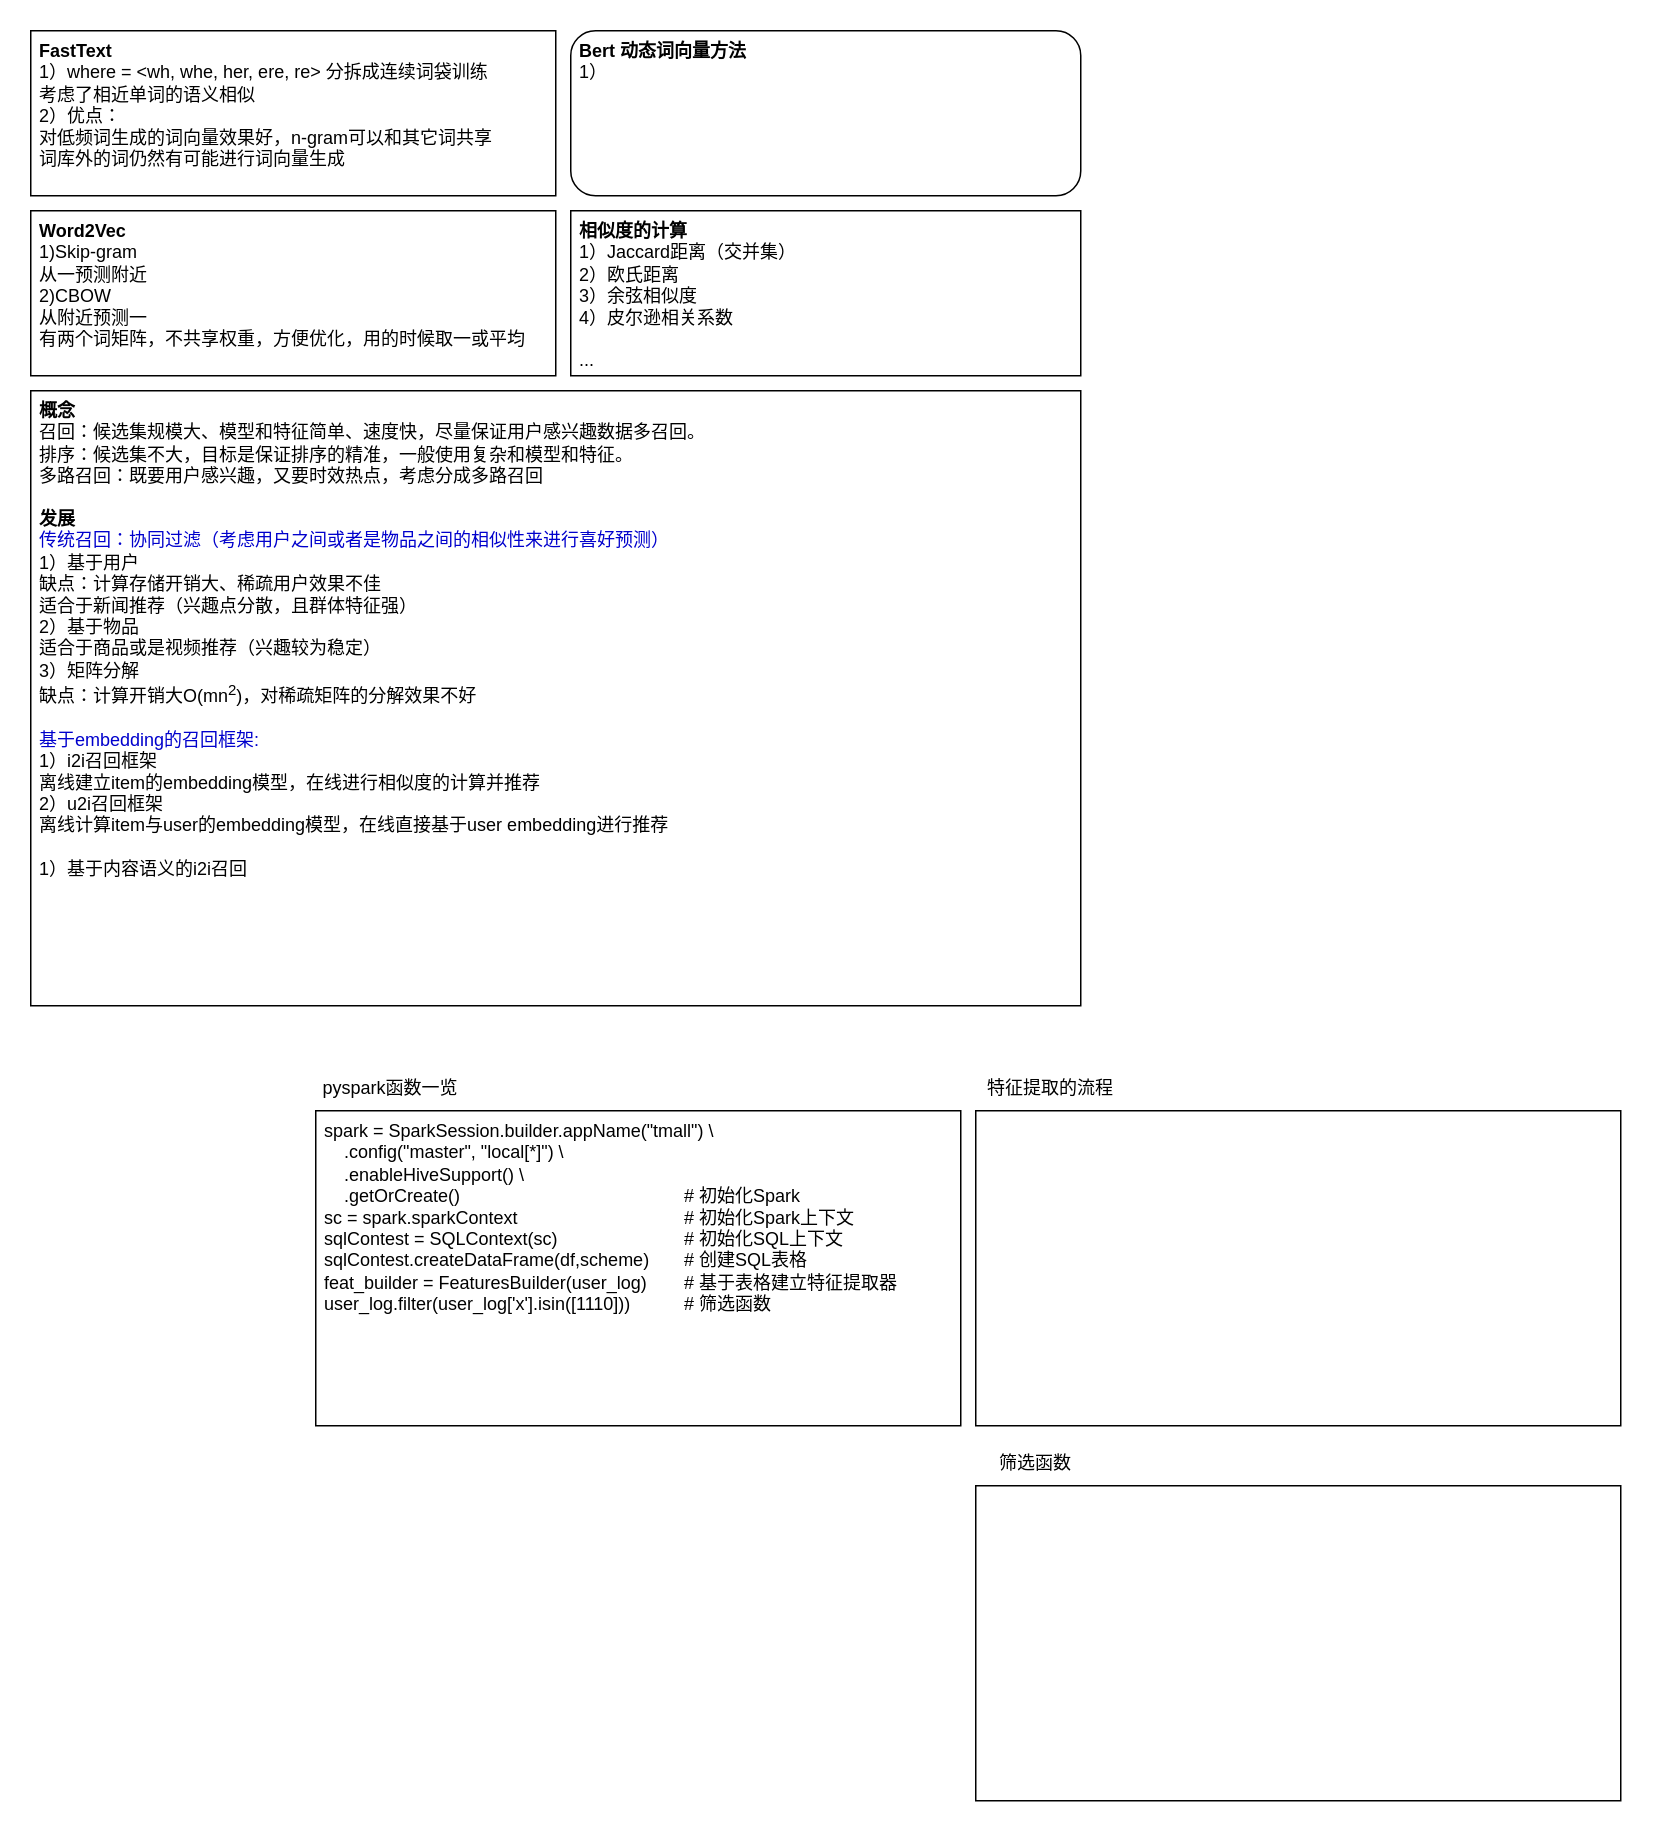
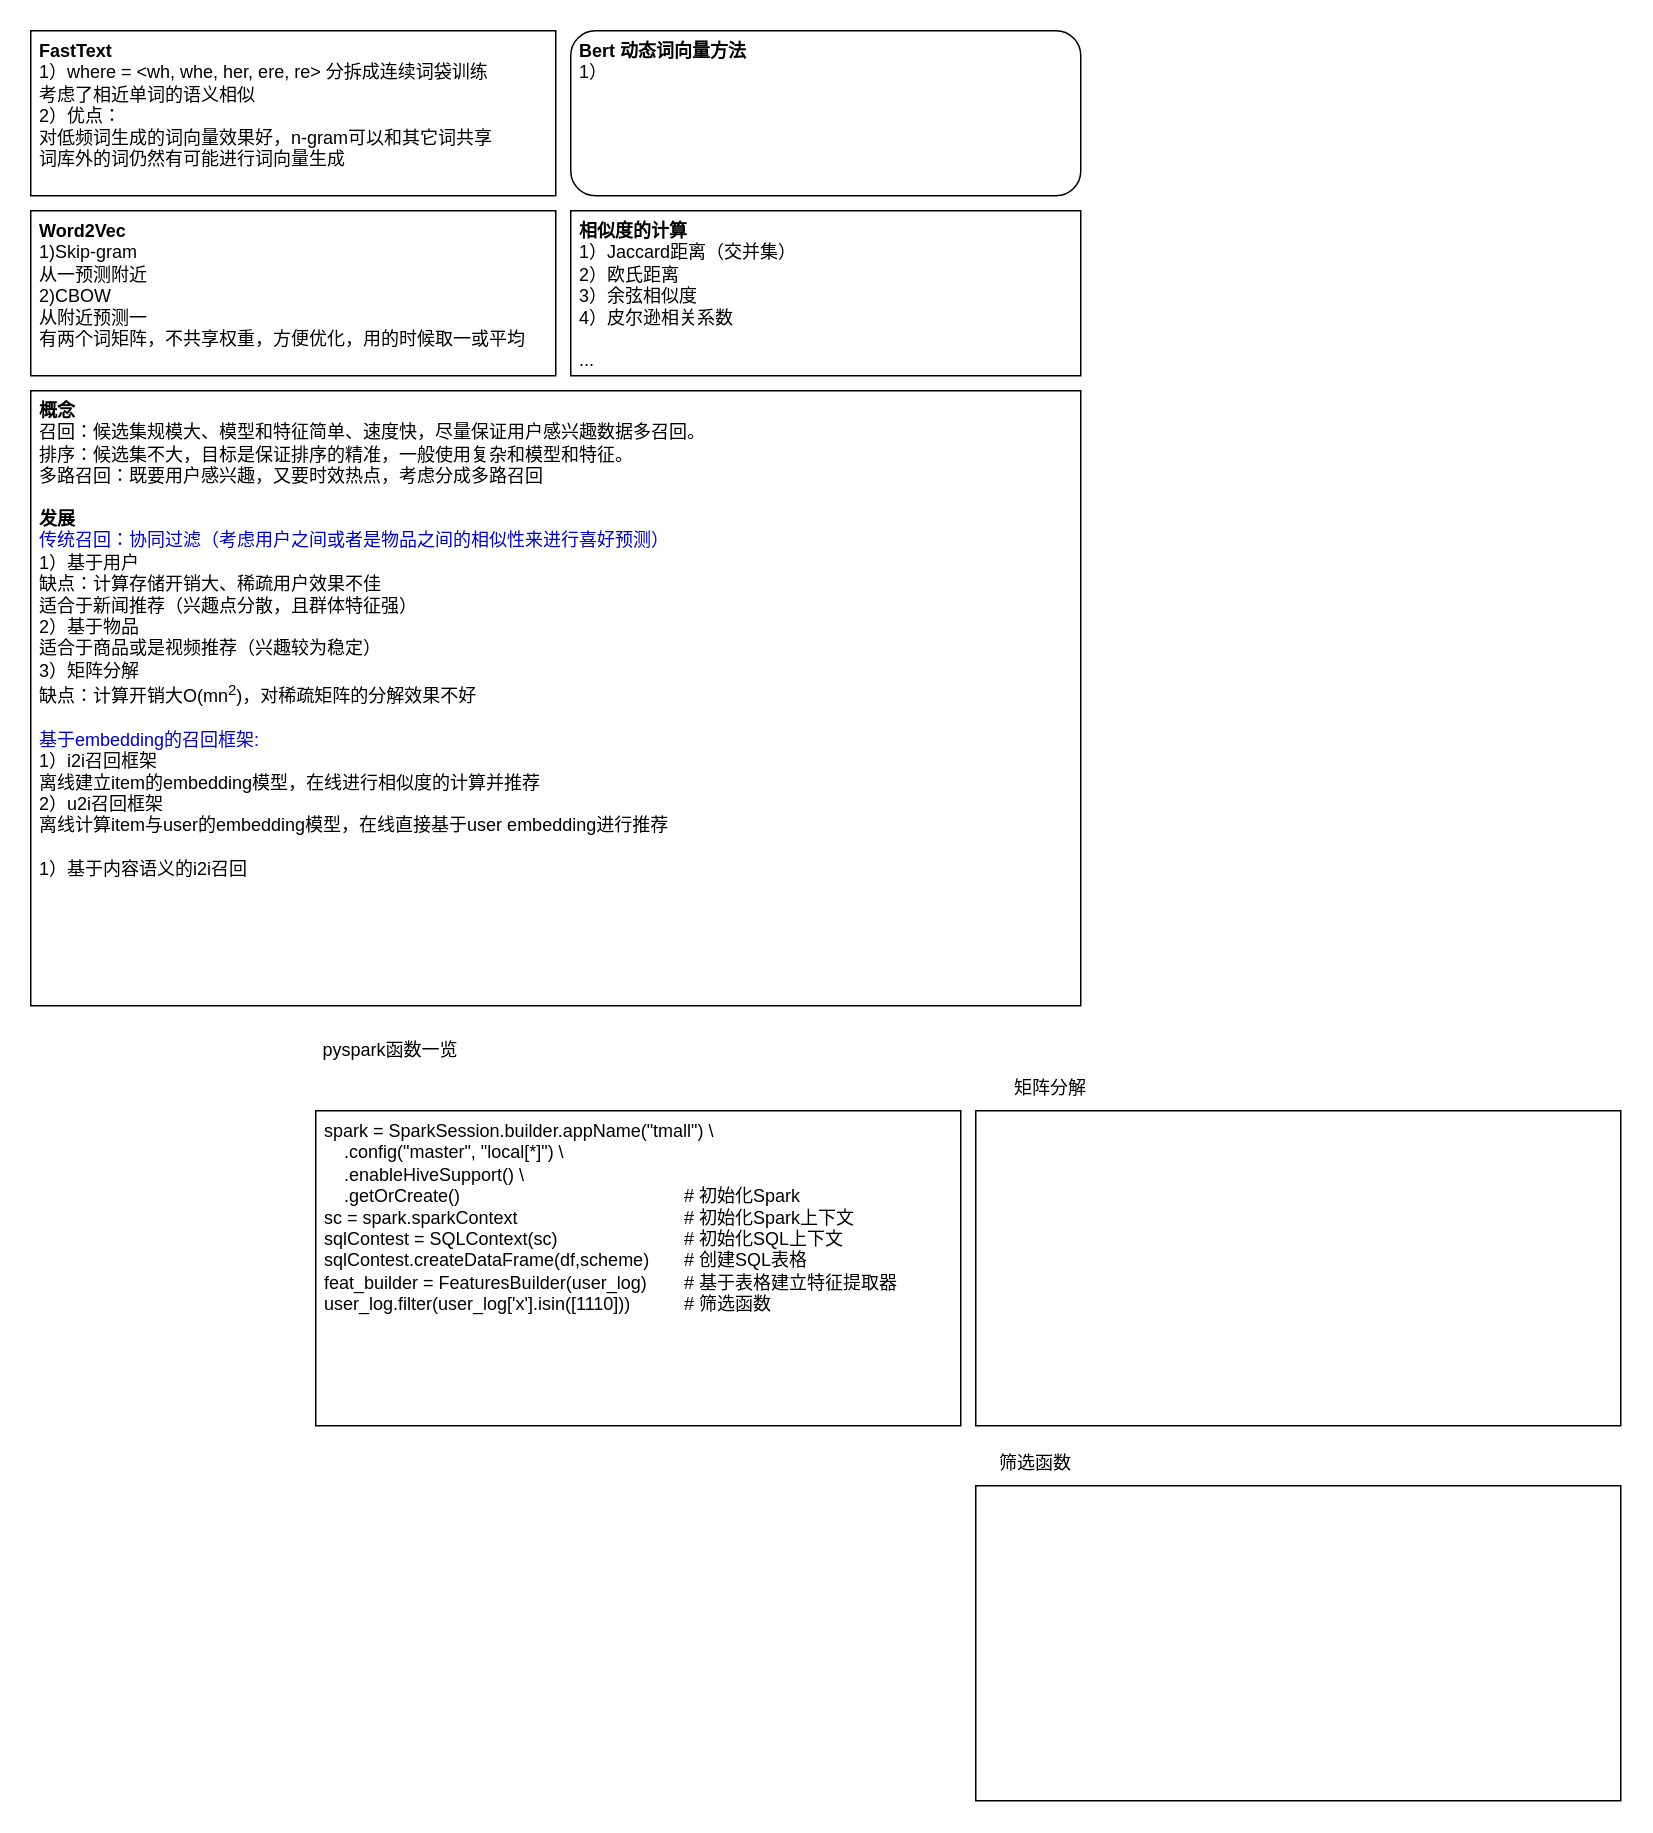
(391, 1088) -> (391, 1051)
(1051, 1088) -> (1051, 1088)
